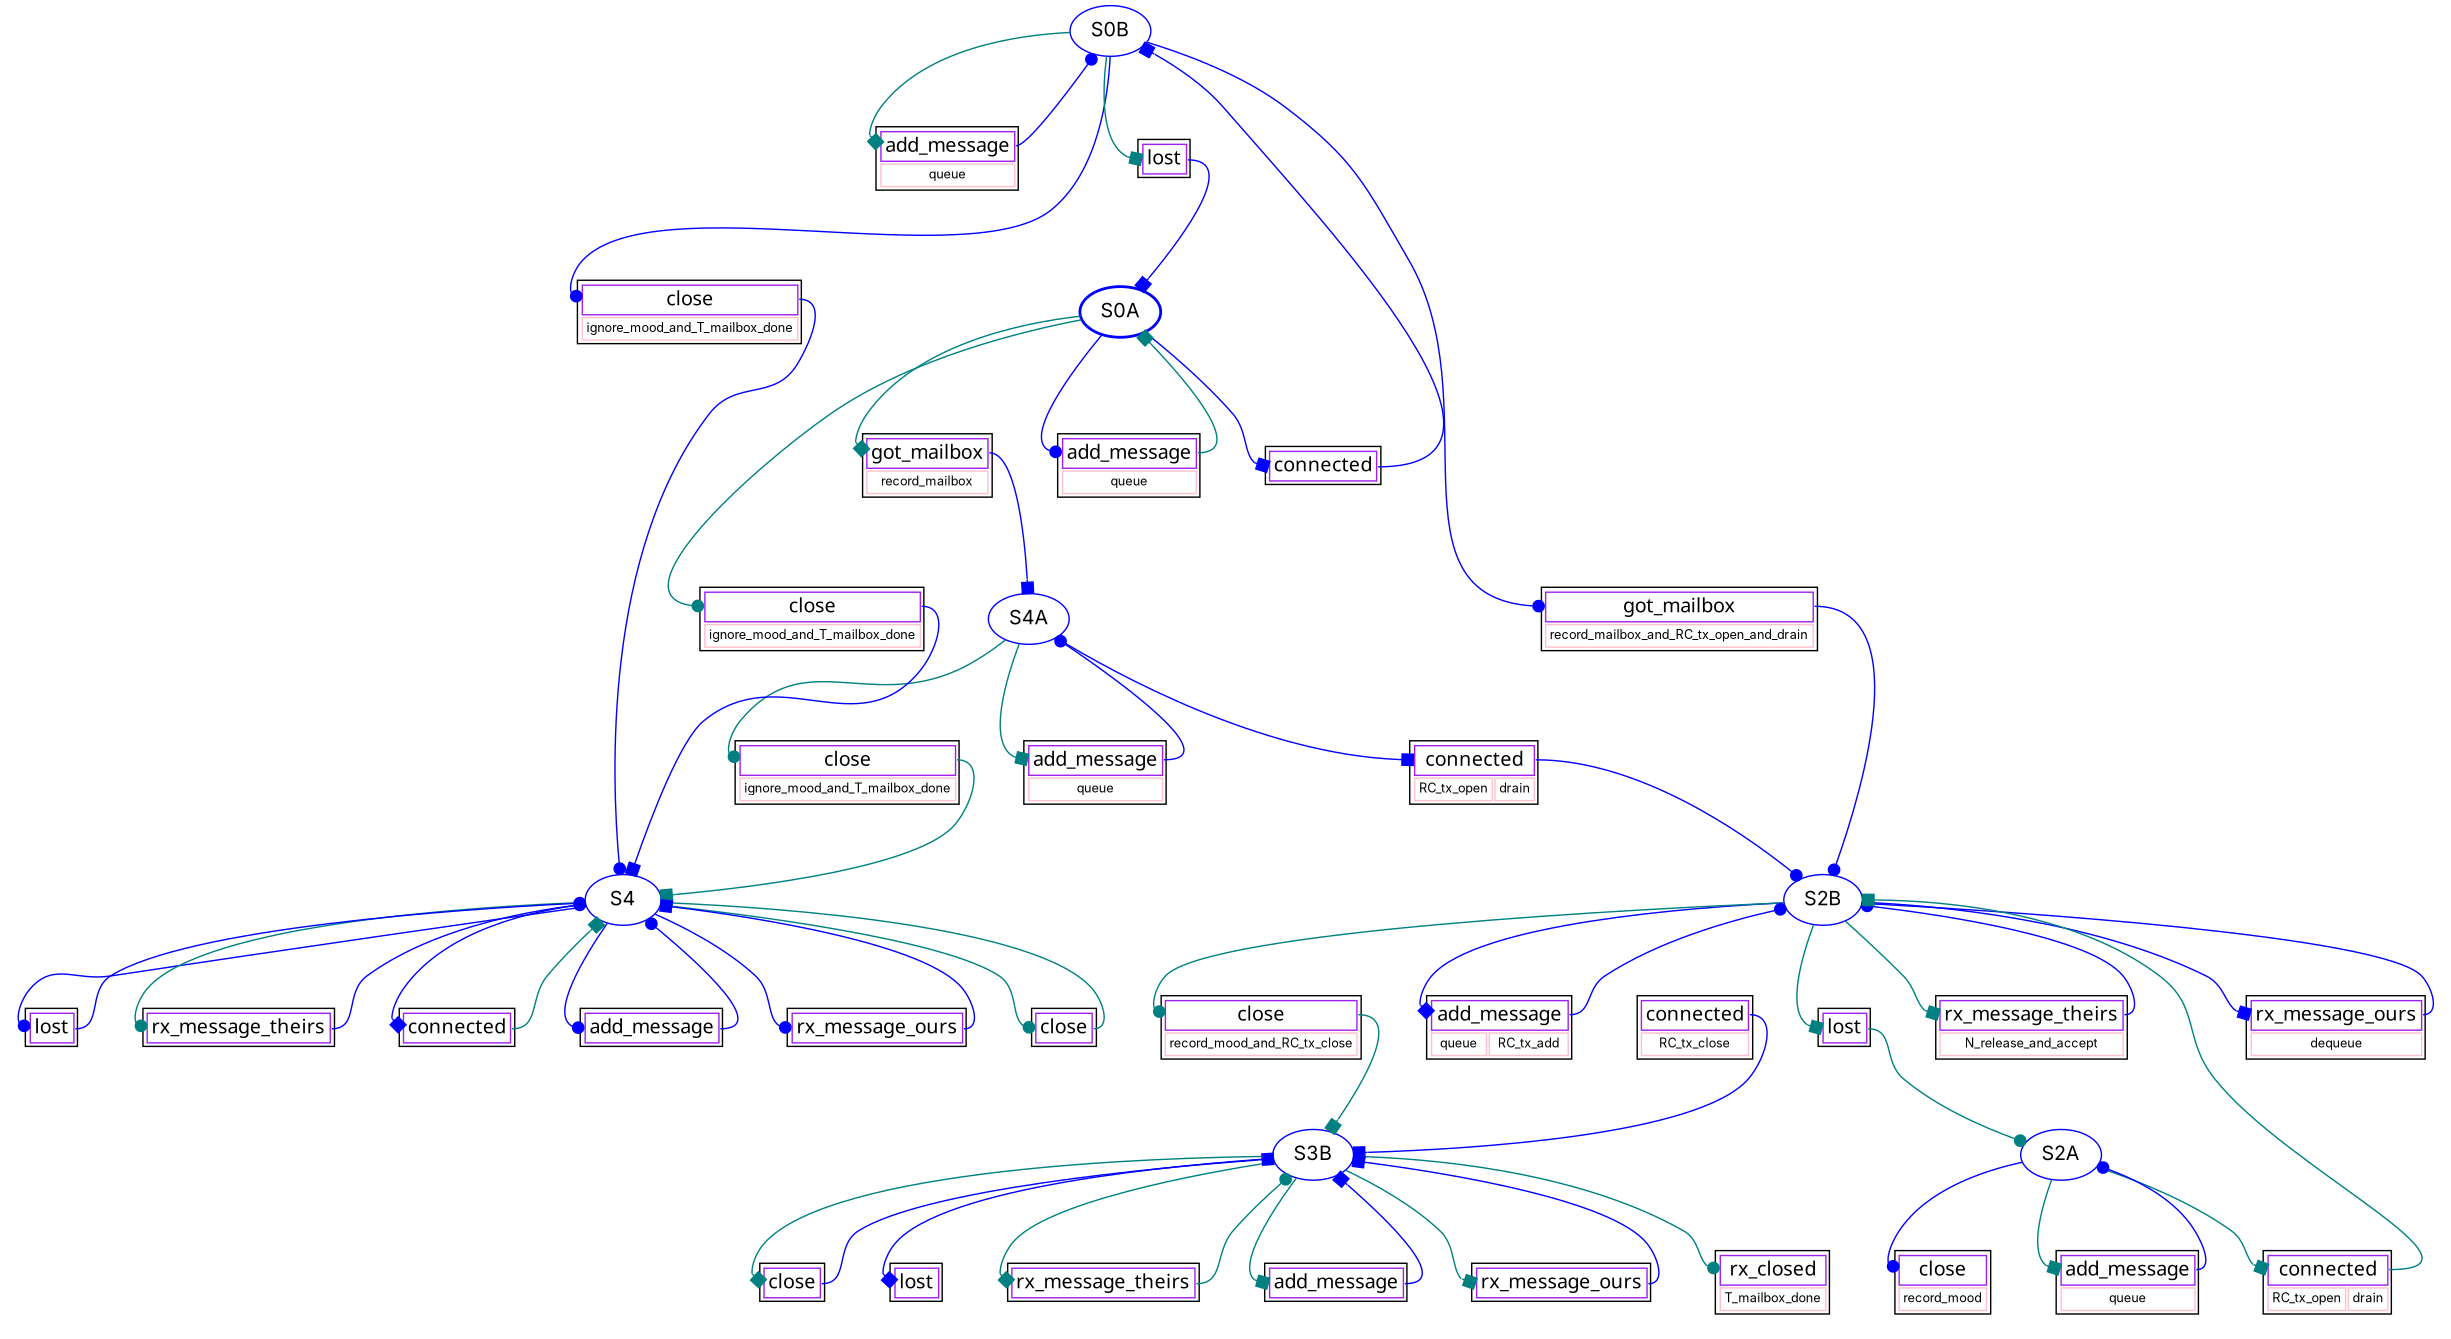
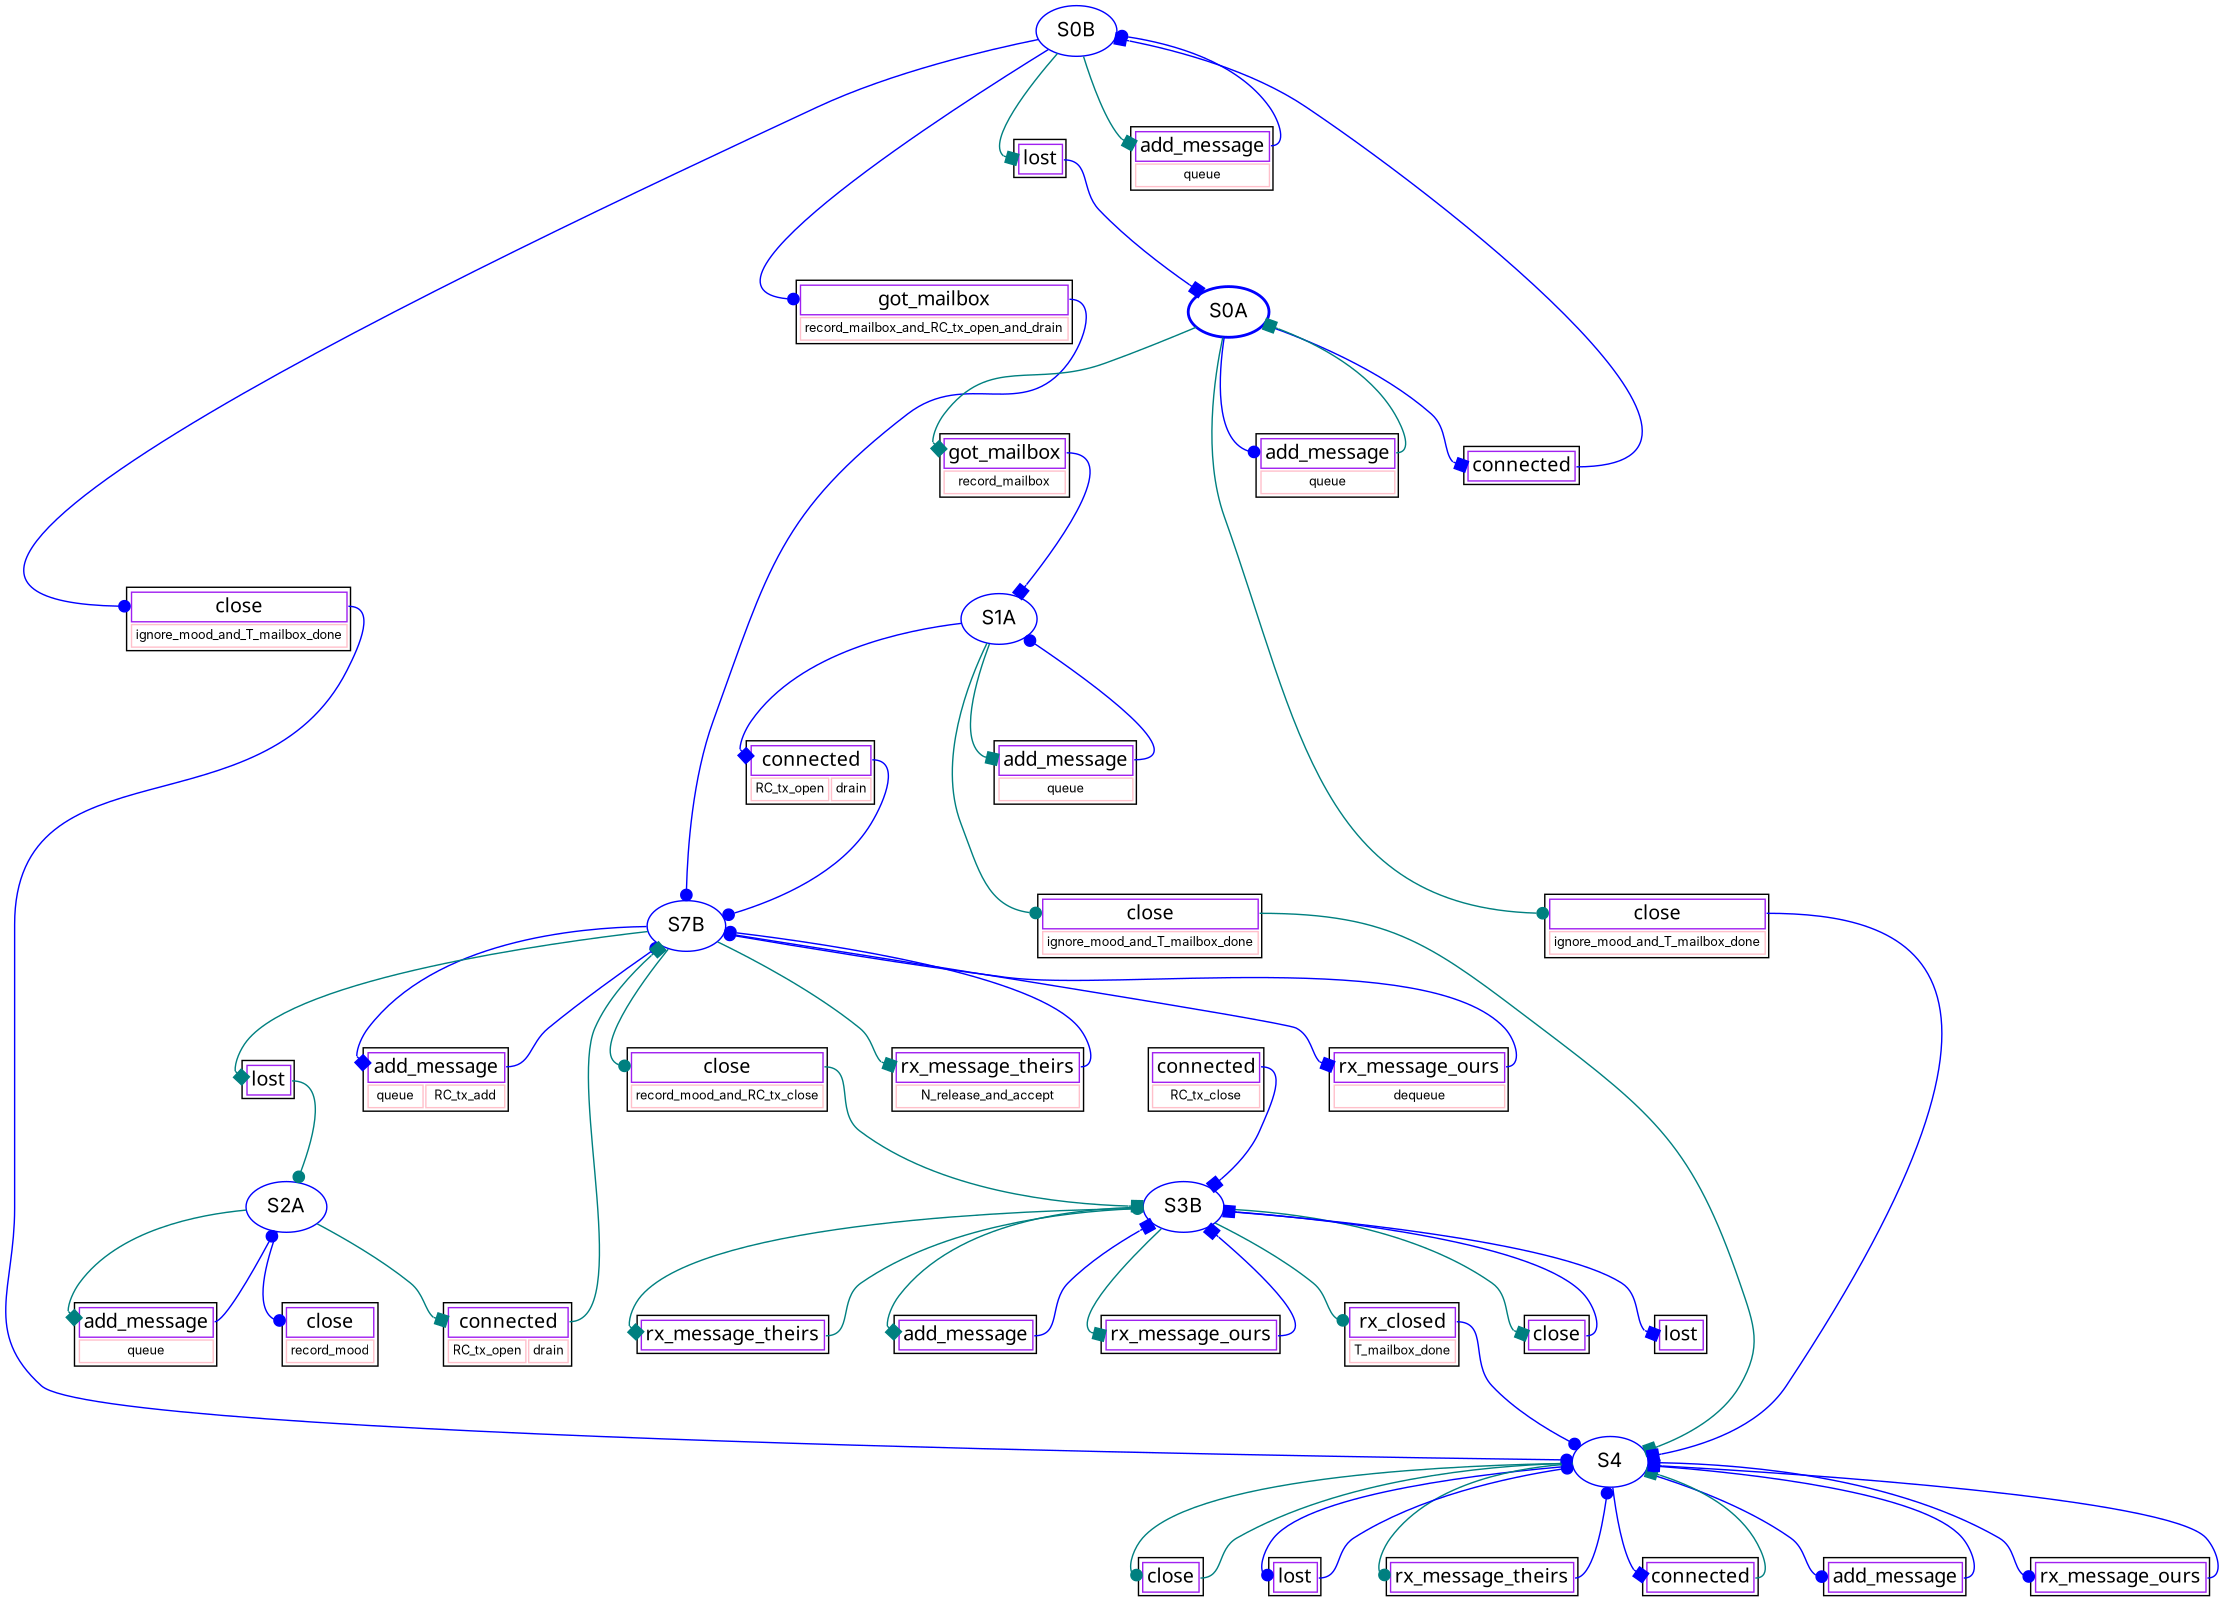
(1029, 619) -> (999, 619)
(1823, 900) -> (686, 926)
none -> (1498, 1392)
